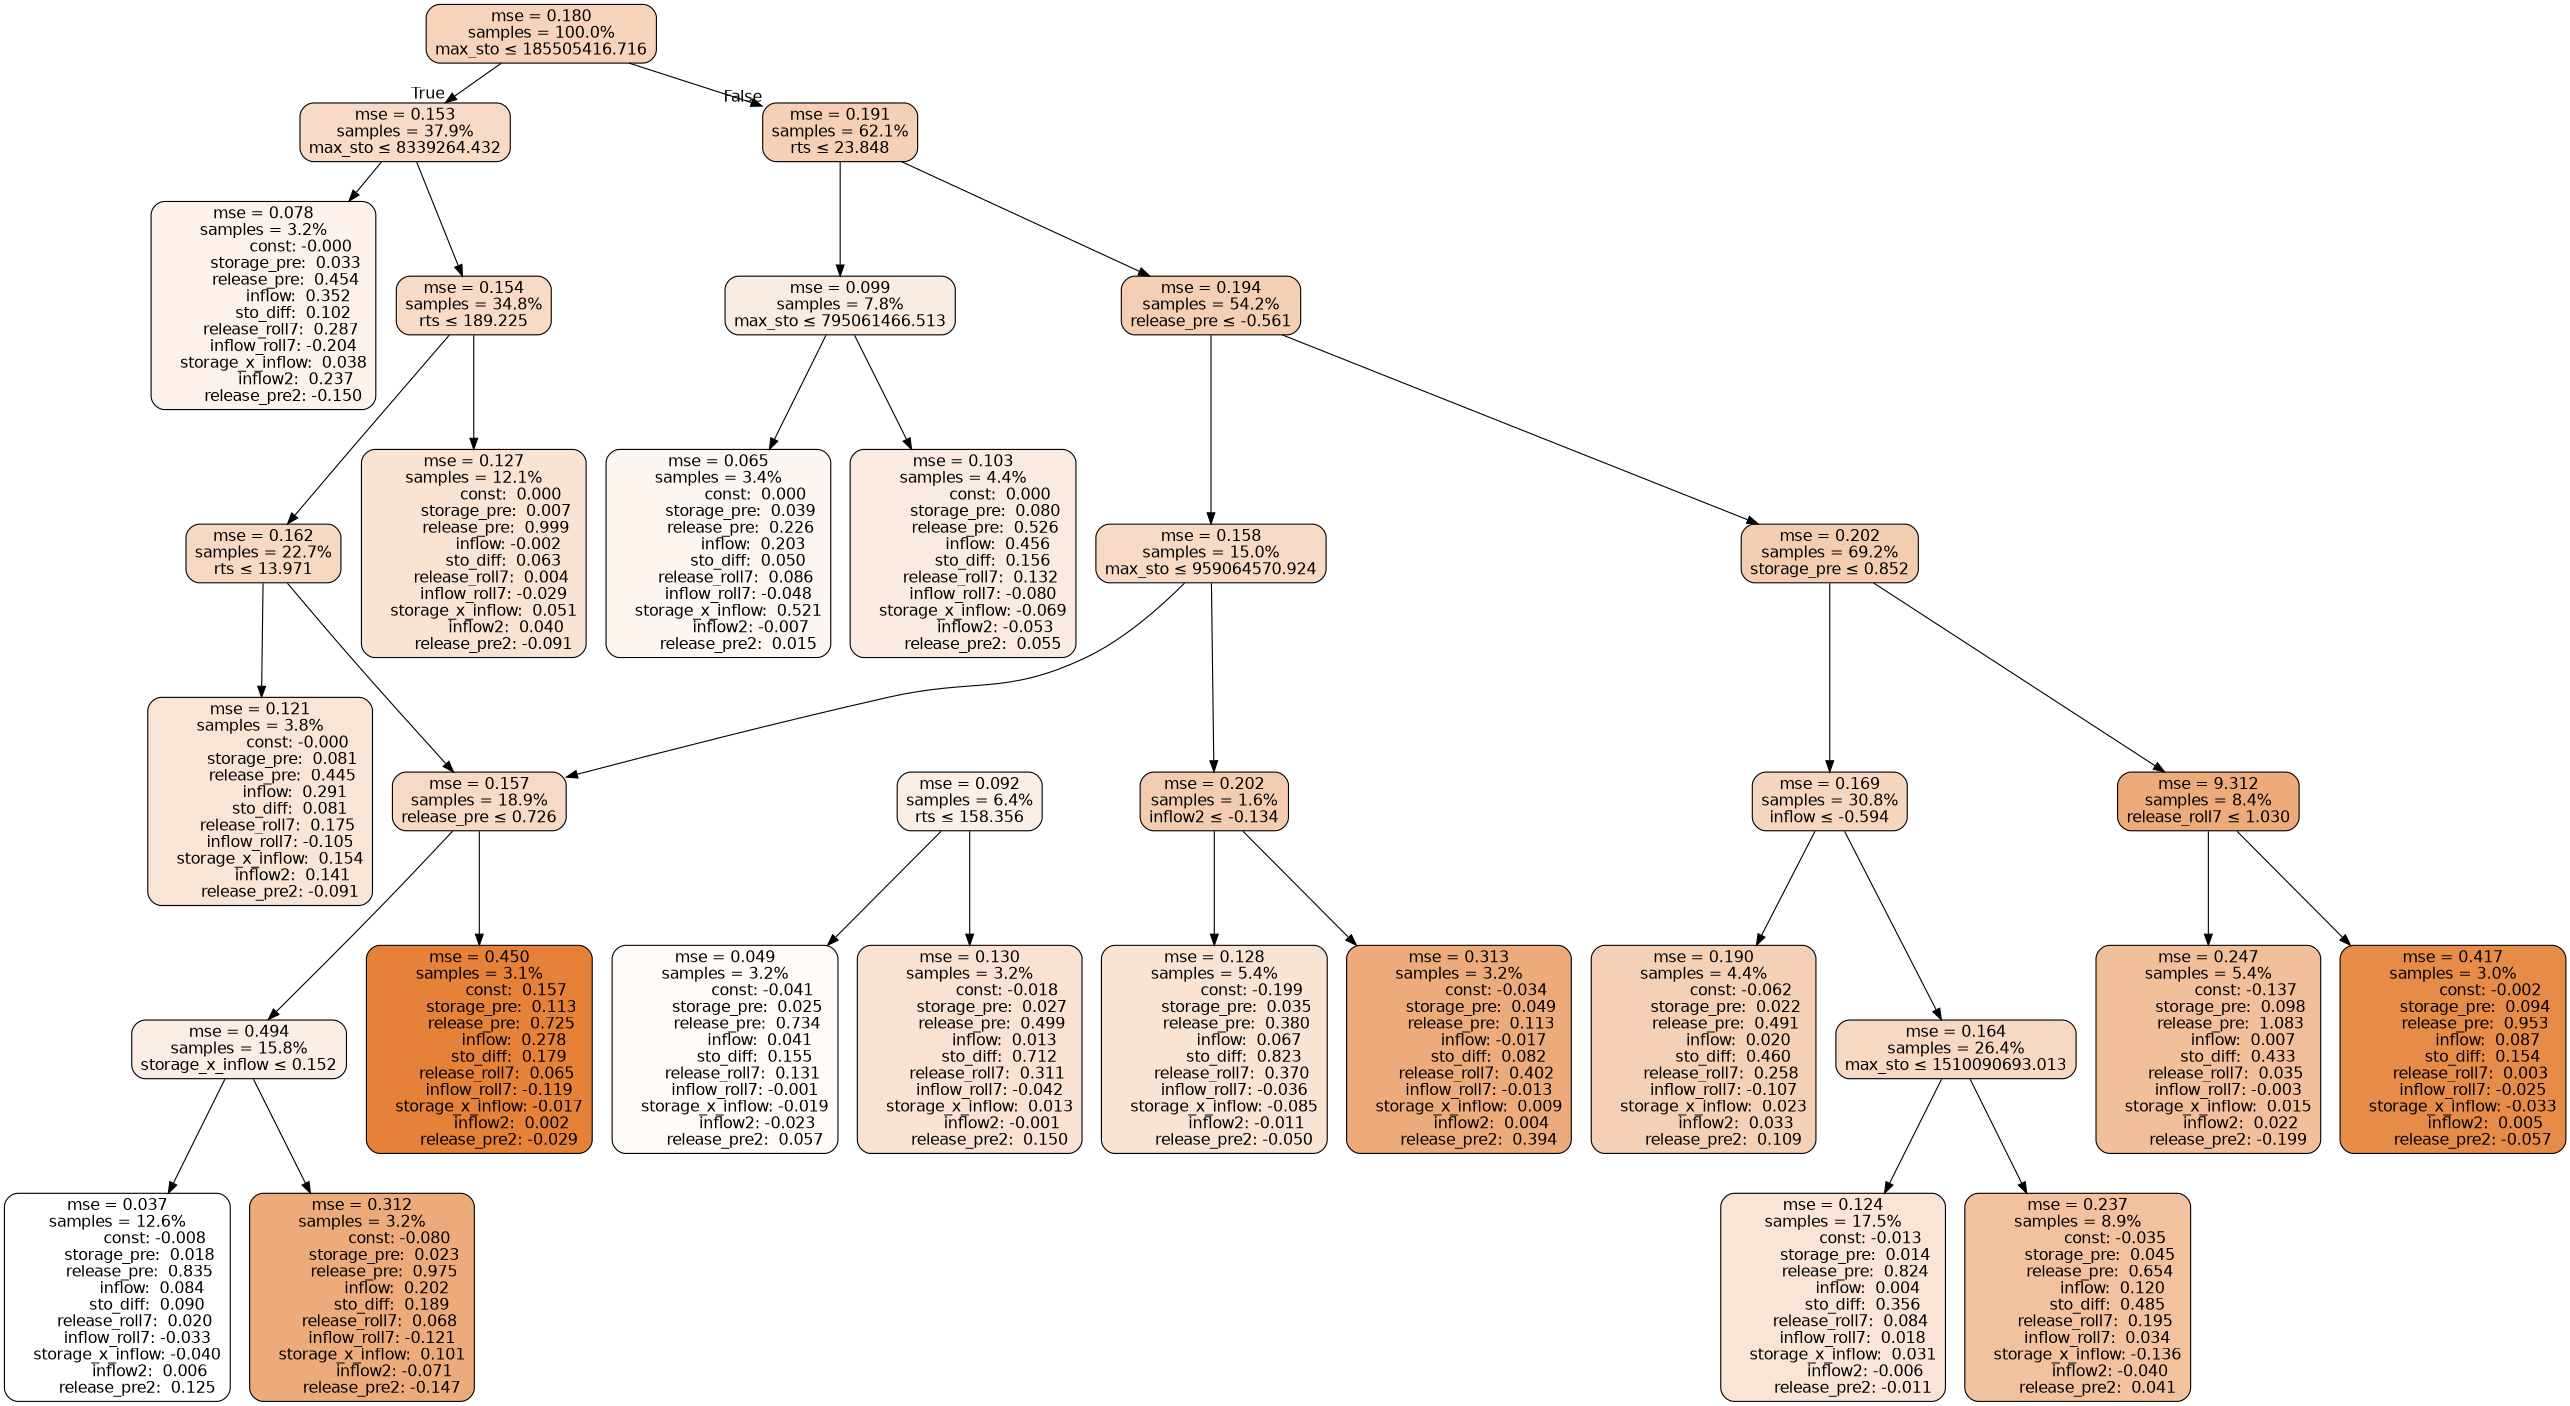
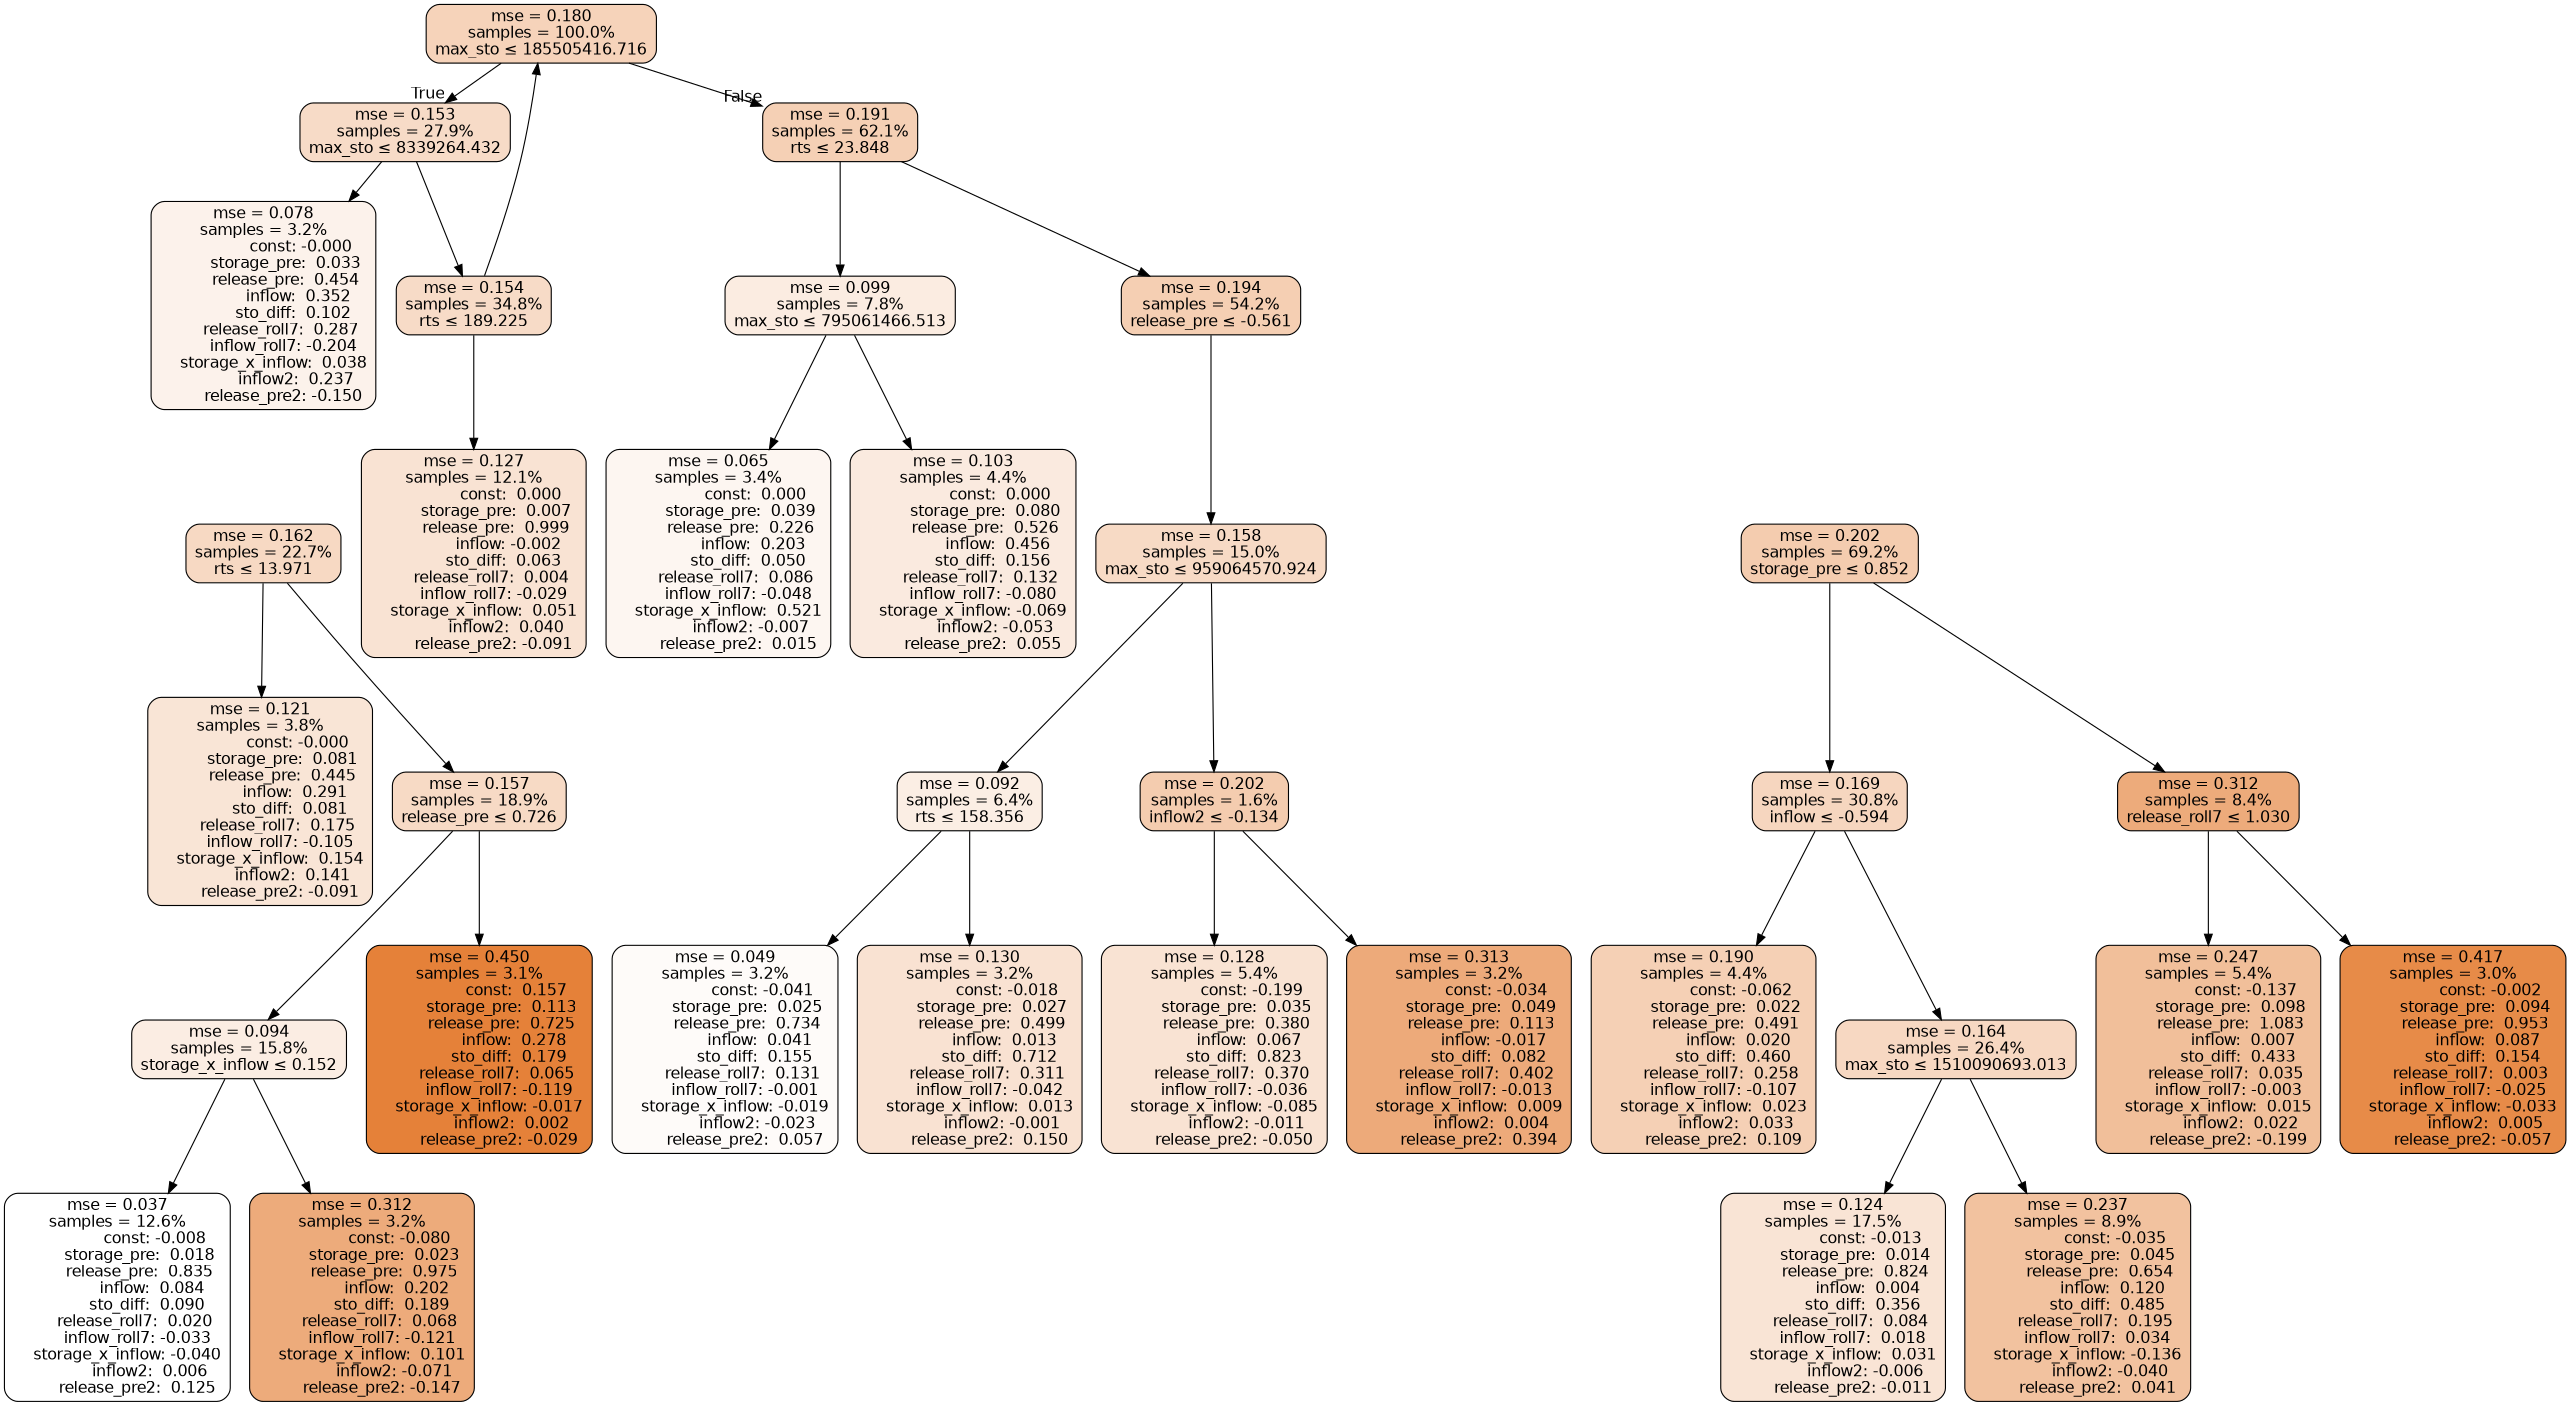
(405, 132) -> (405, 132)
(372, 425) -> (516, 177)
(1515, 427) -> none
(891, 697) -> (1094, 673)
(2208, 801) -> (2208, 801)
(239, 1049) -> (239, 1049)
